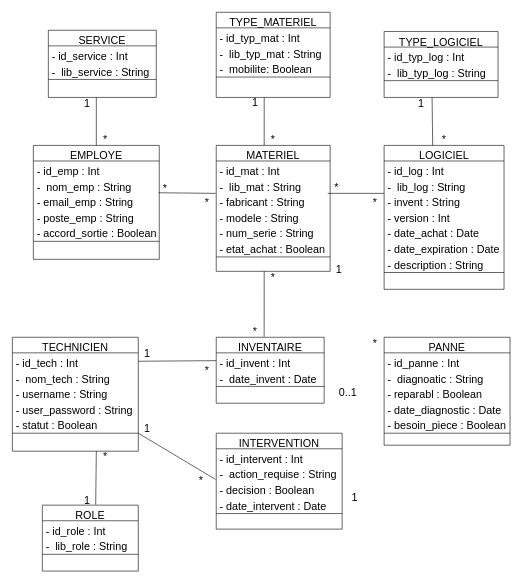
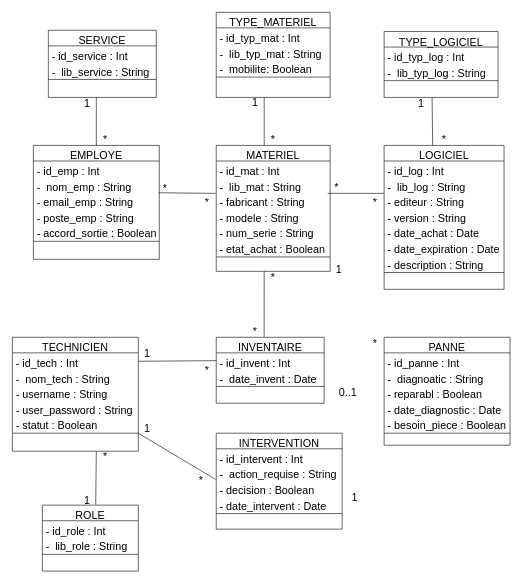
(431, 203) -> (434, 203)
(426, 218) -> (434, 218)
